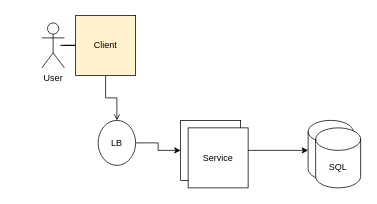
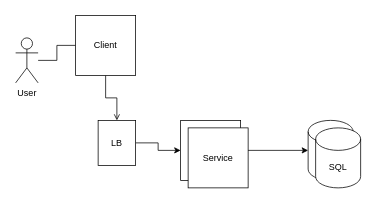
(53, 45) -> (27, 60)
(105, 45) -> (105, 45)
(117, 143) -> (117, 143)
